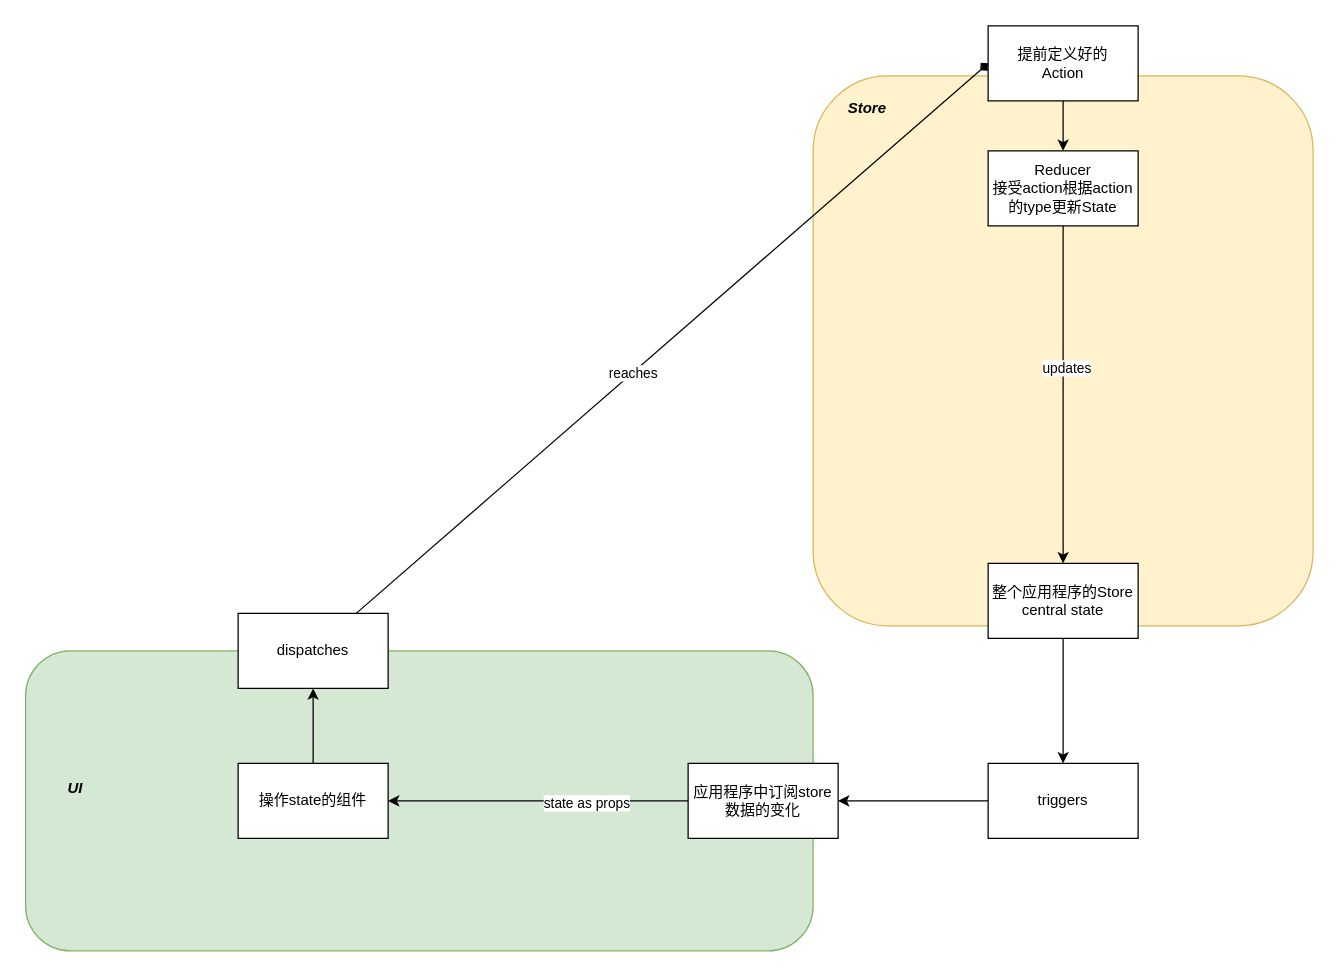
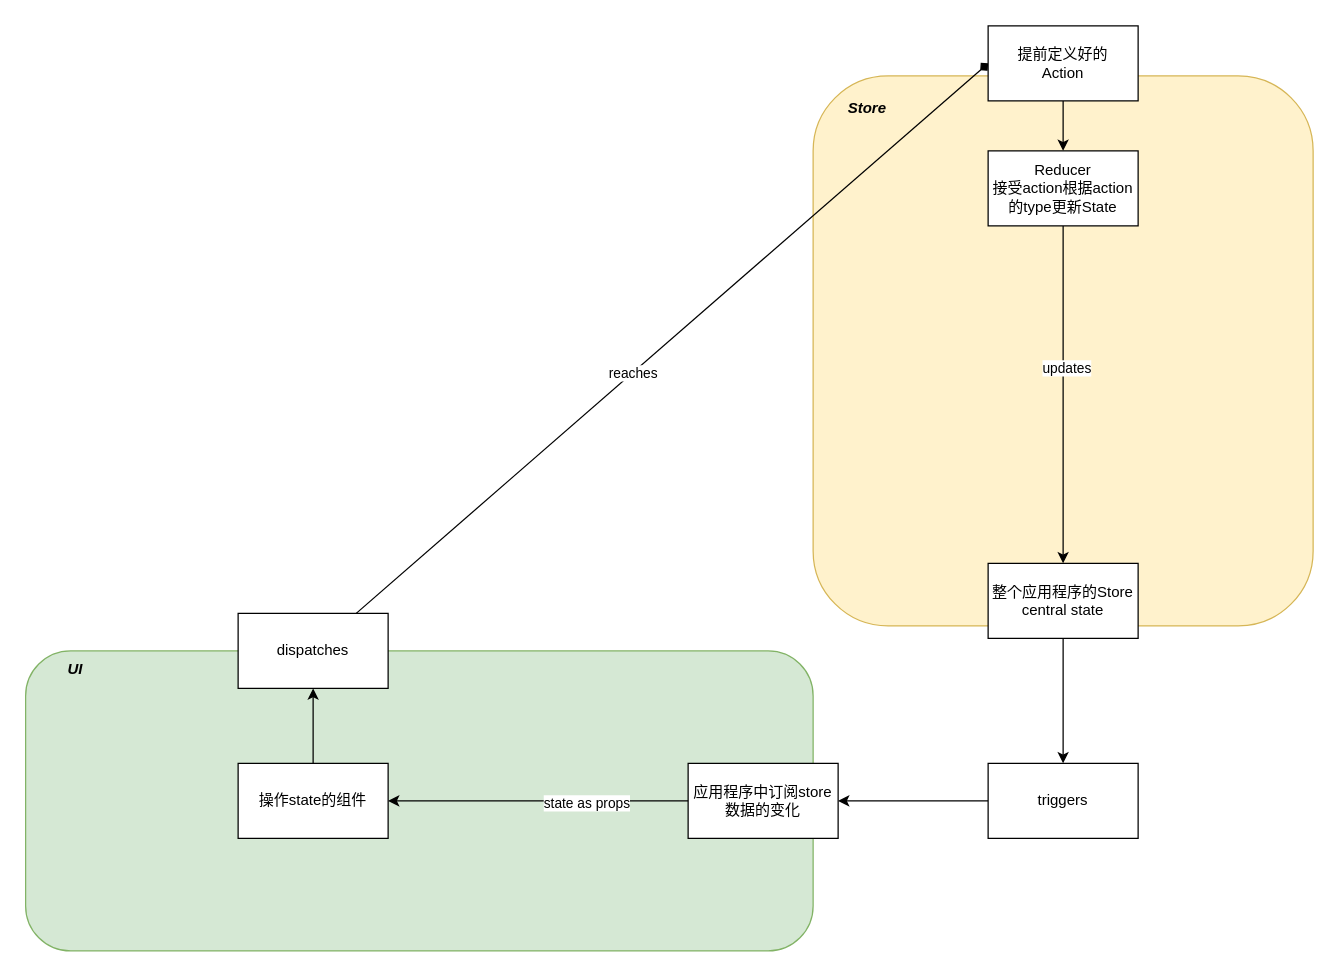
(76, 788) -> (76, 669)
